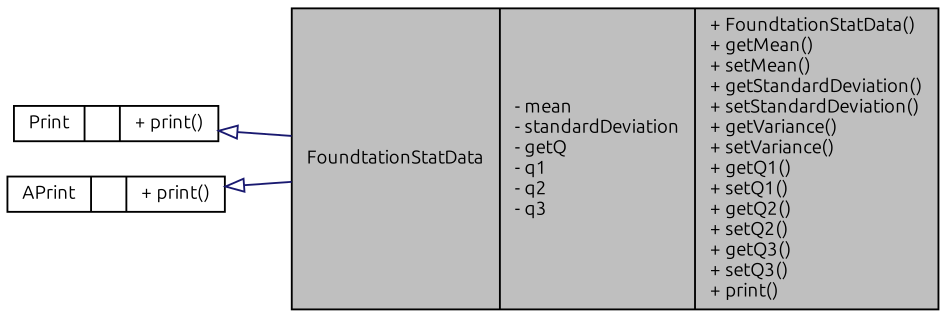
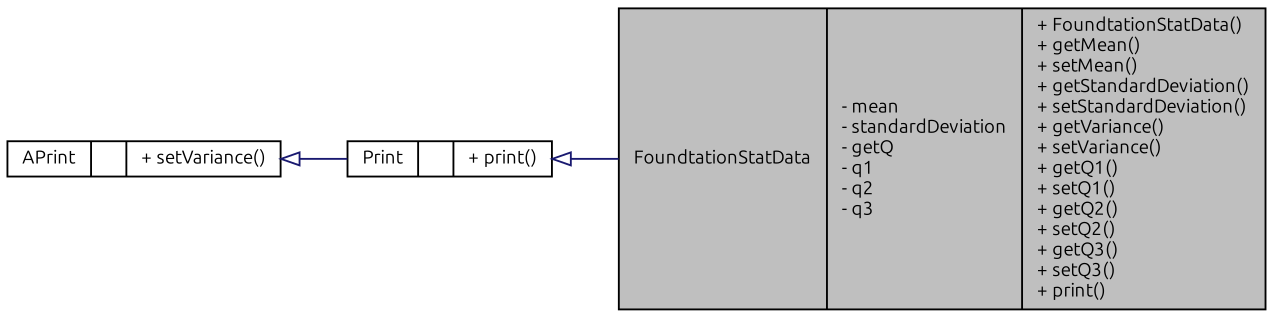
(268, 184) -> (324, 159)
(176, 193) -> (203, 158)
